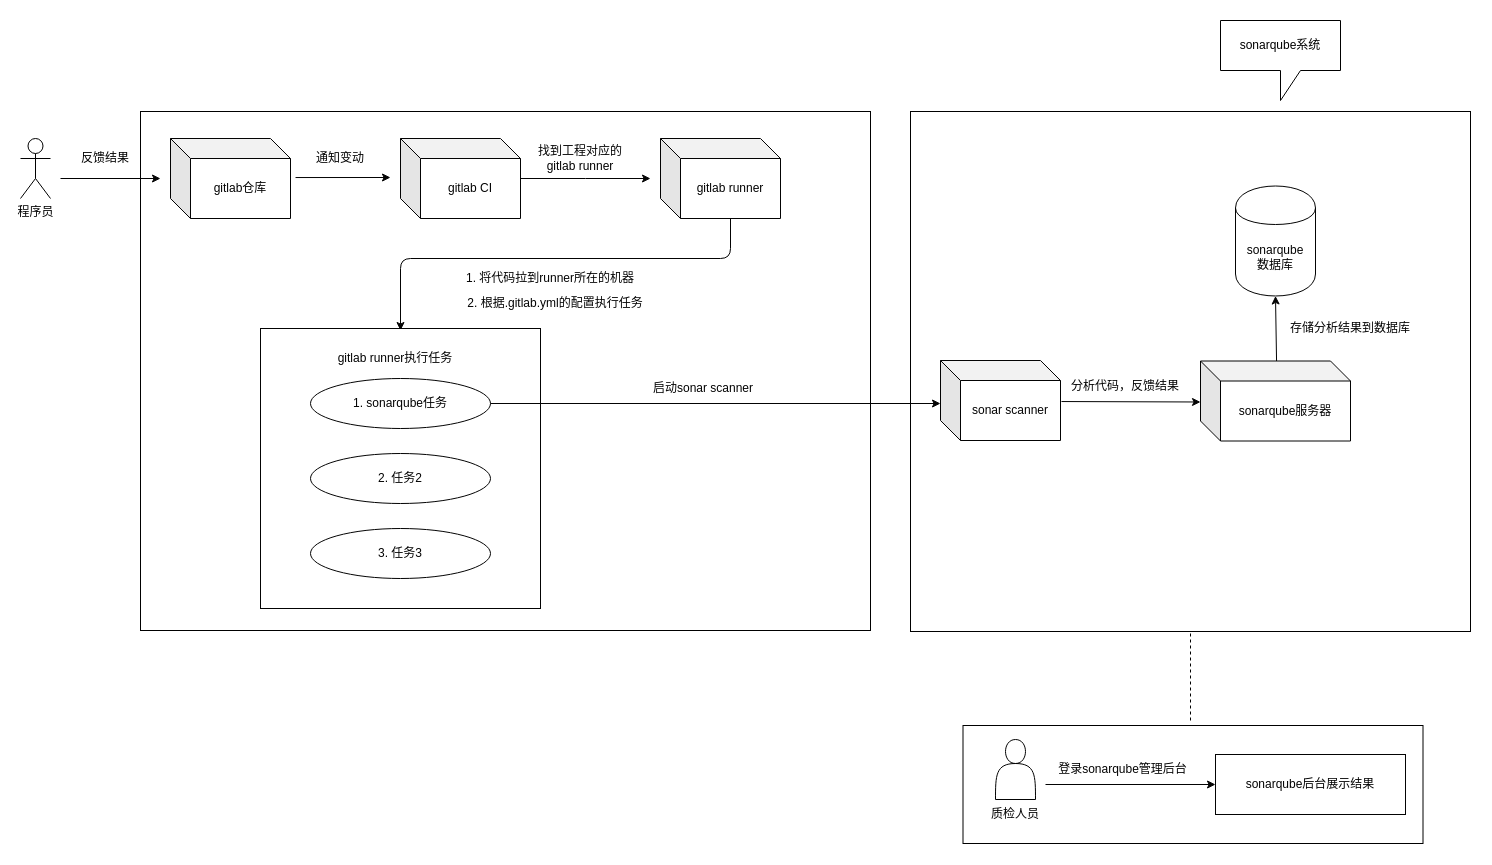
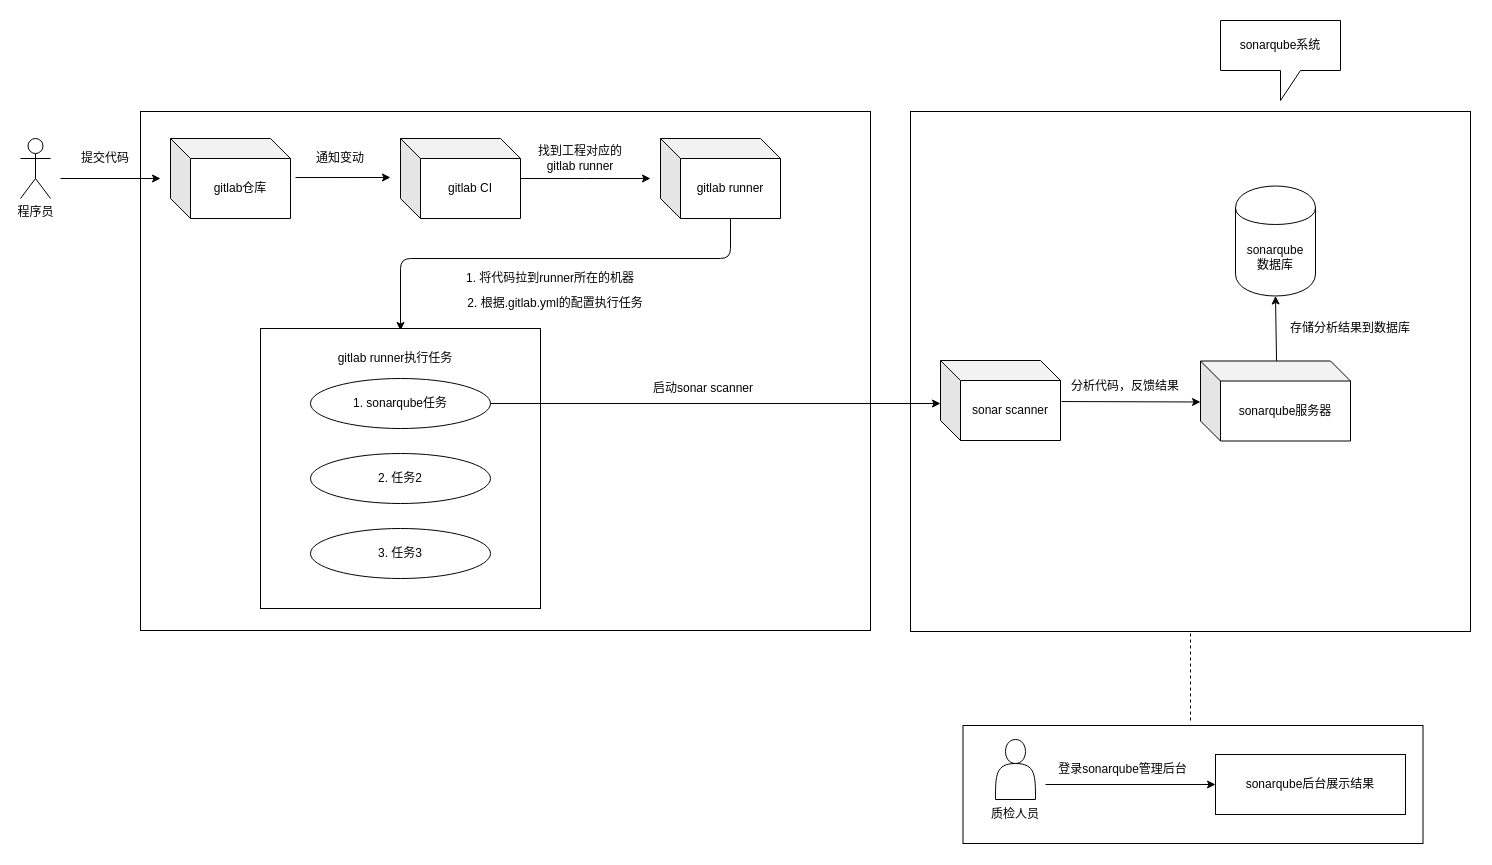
(106, 159) -> (106, 159)
